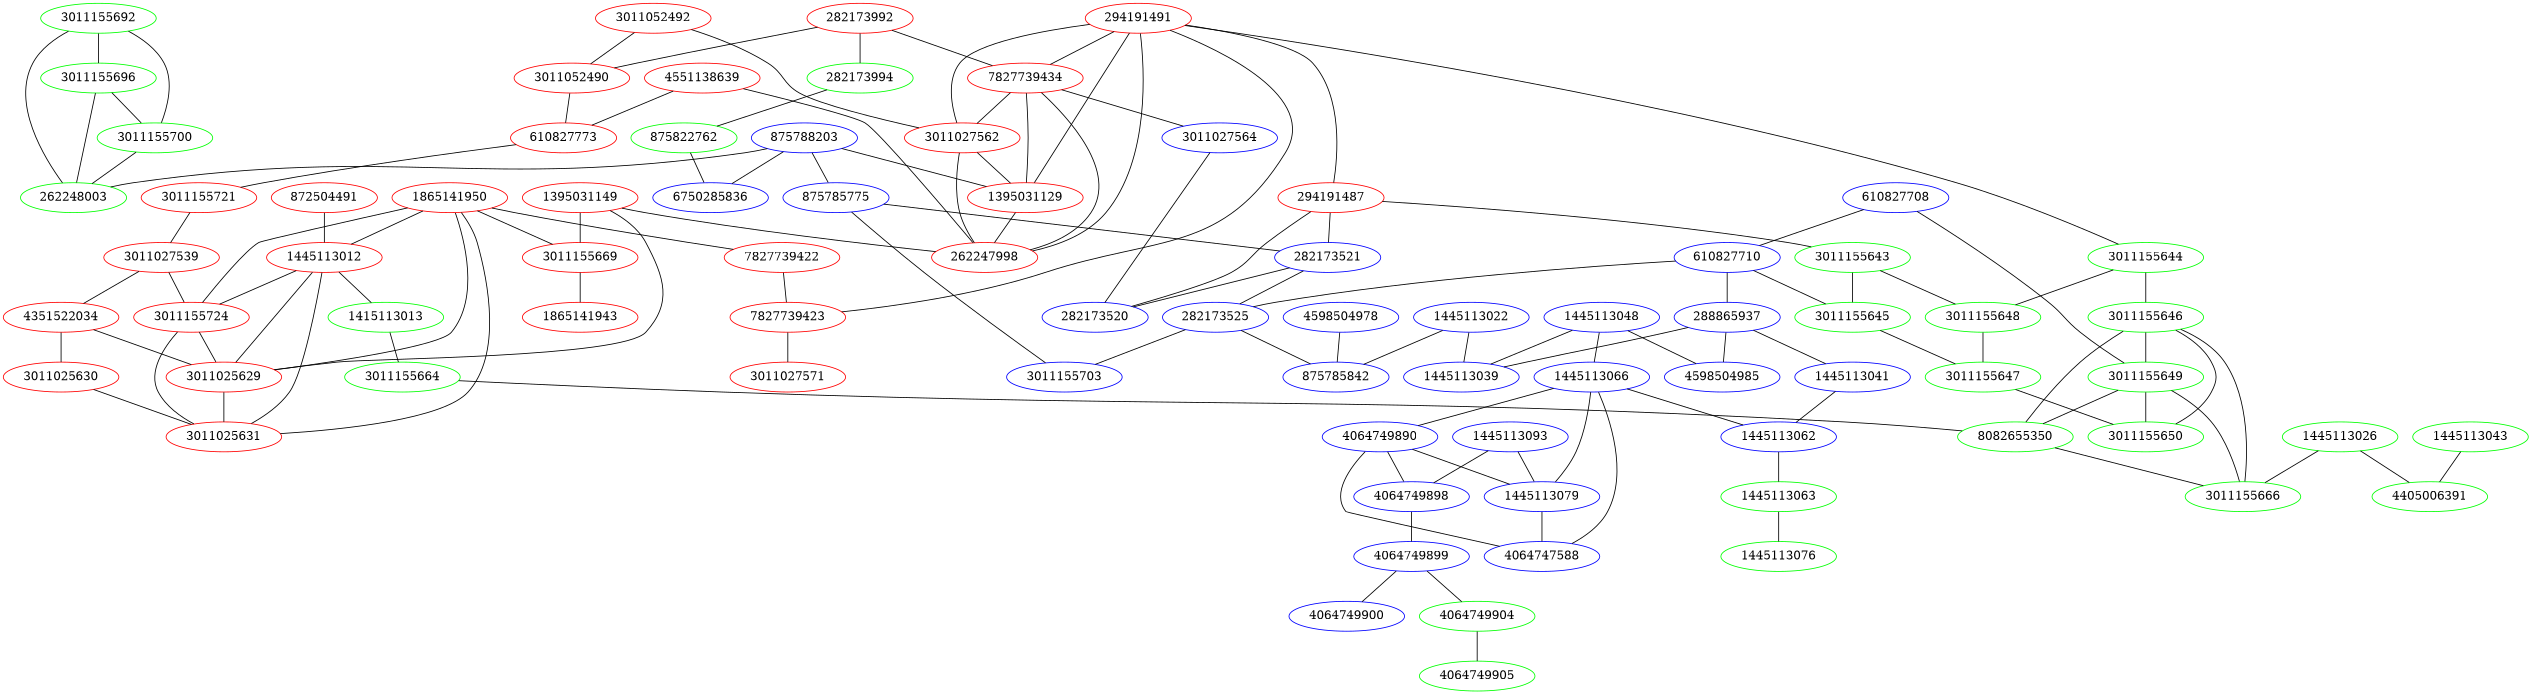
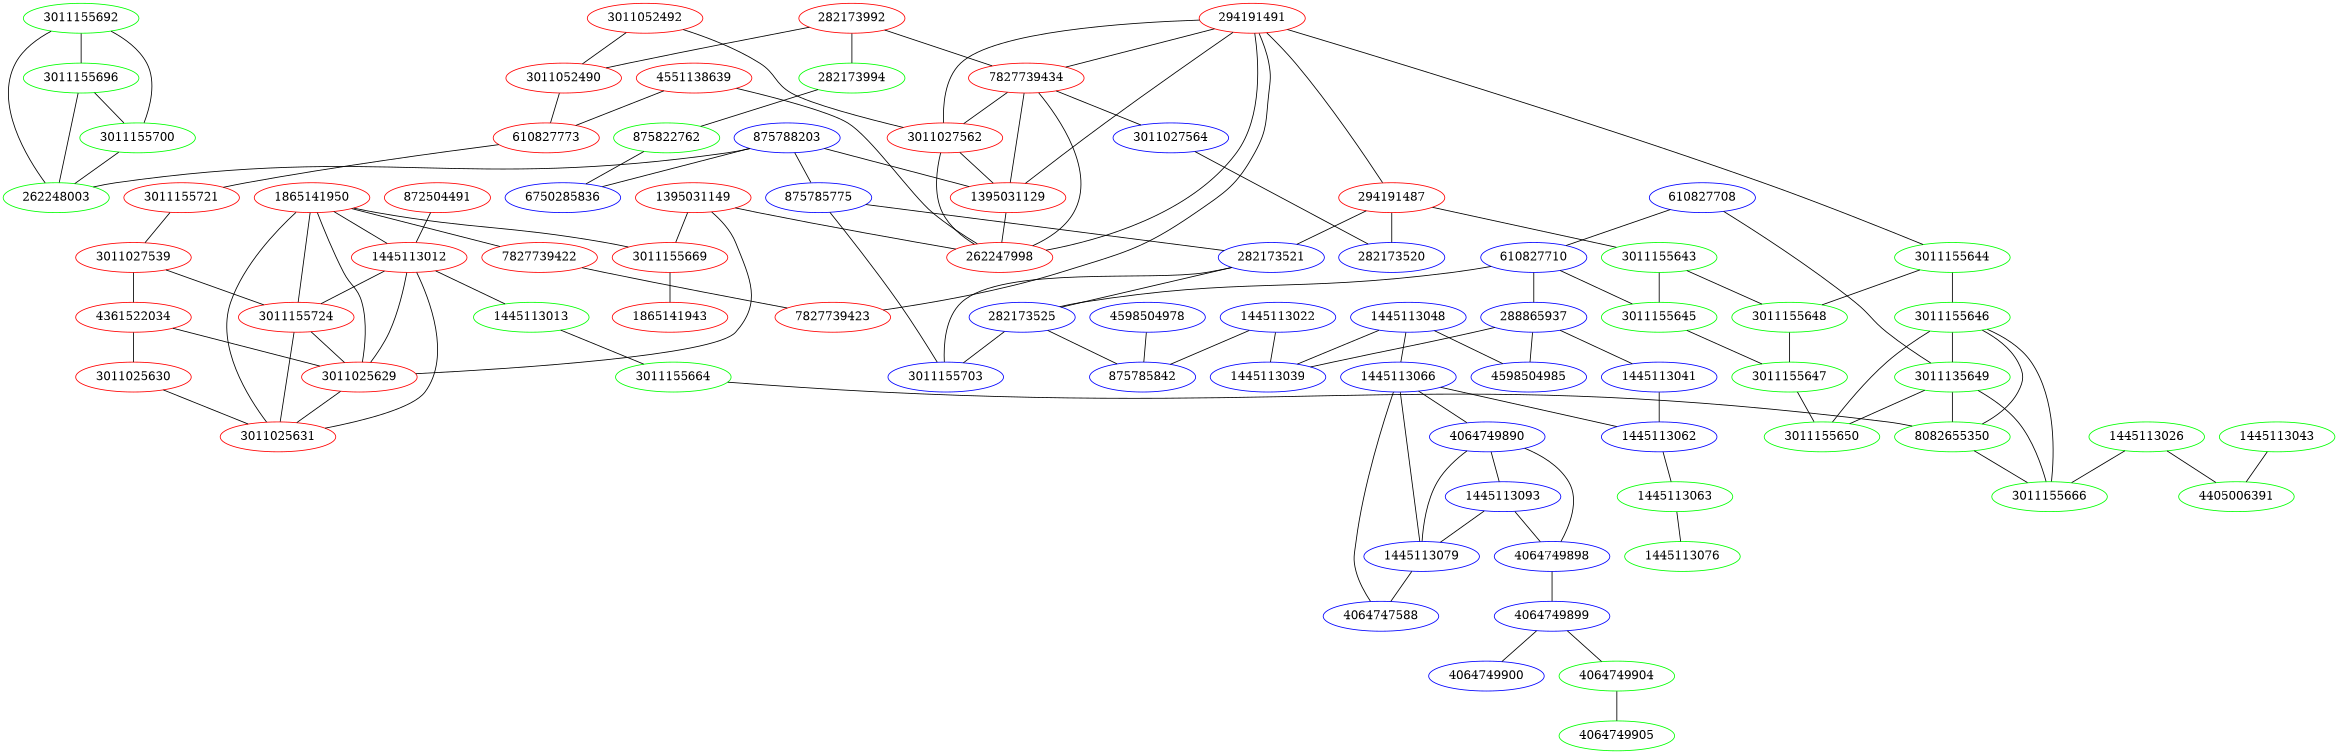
(1211, 287) -> (1063, 278)
(61, 317) -> (133, 317)
(386, 317) -> (531, 317)
(788, 377) -> none
(2146, 377) -> (1952, 377)
(1389, 522) -> (1495, 467)
